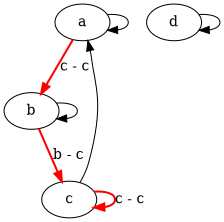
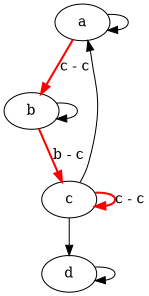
none -> (69, 232)
